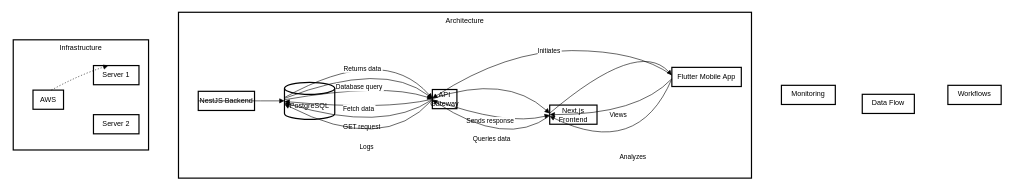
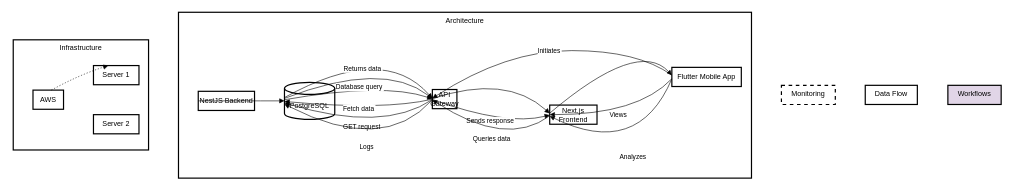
(809, 95) -> (809, 95)
(976, 95) -> (976, 95)
(889, 104) -> (892, 95)
